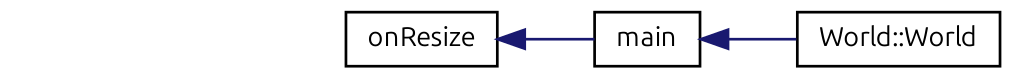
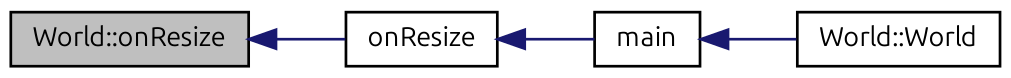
none -> (130, 39)
